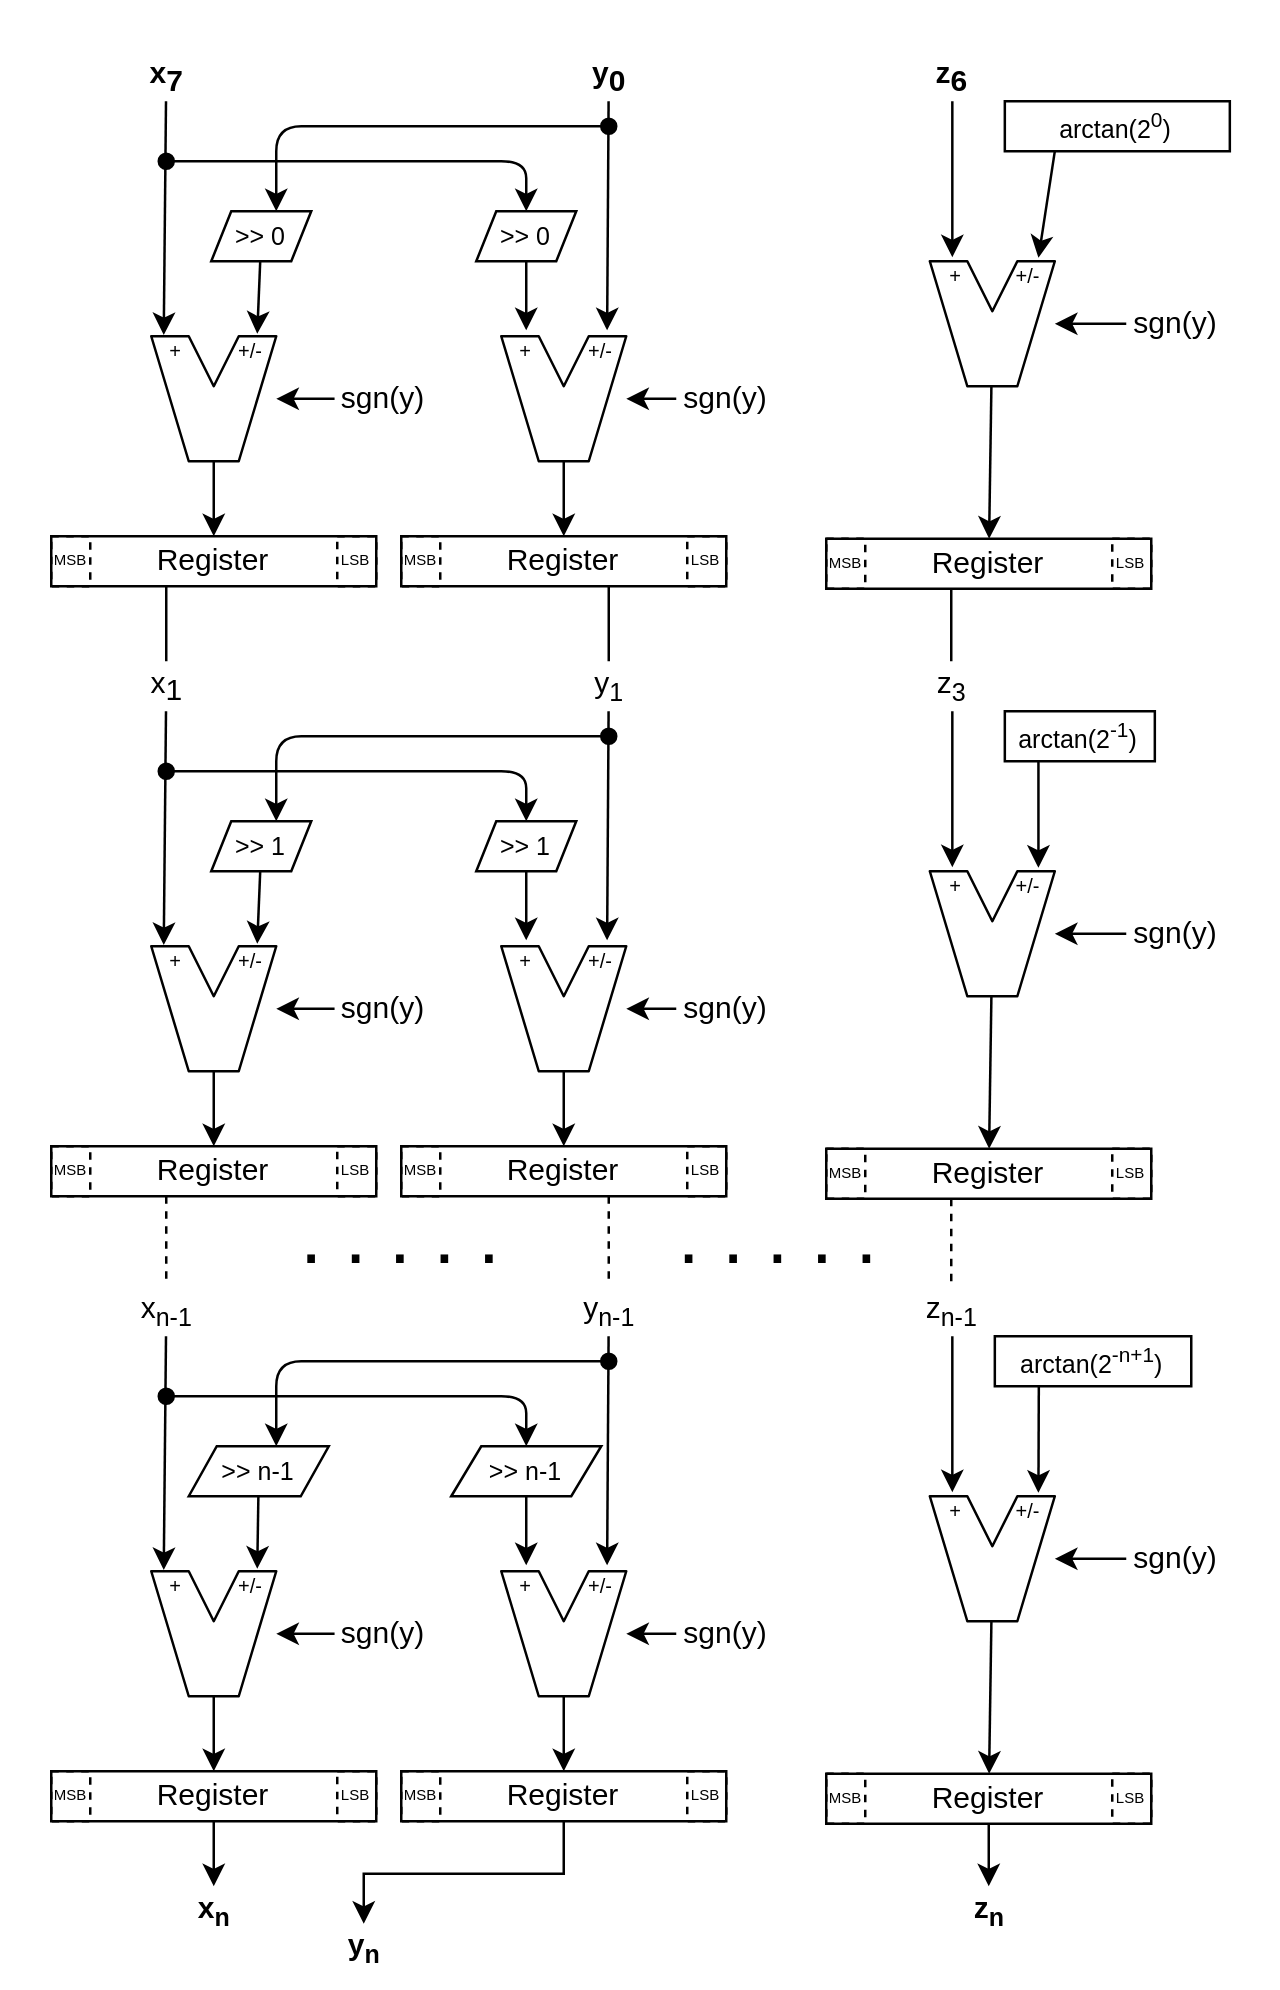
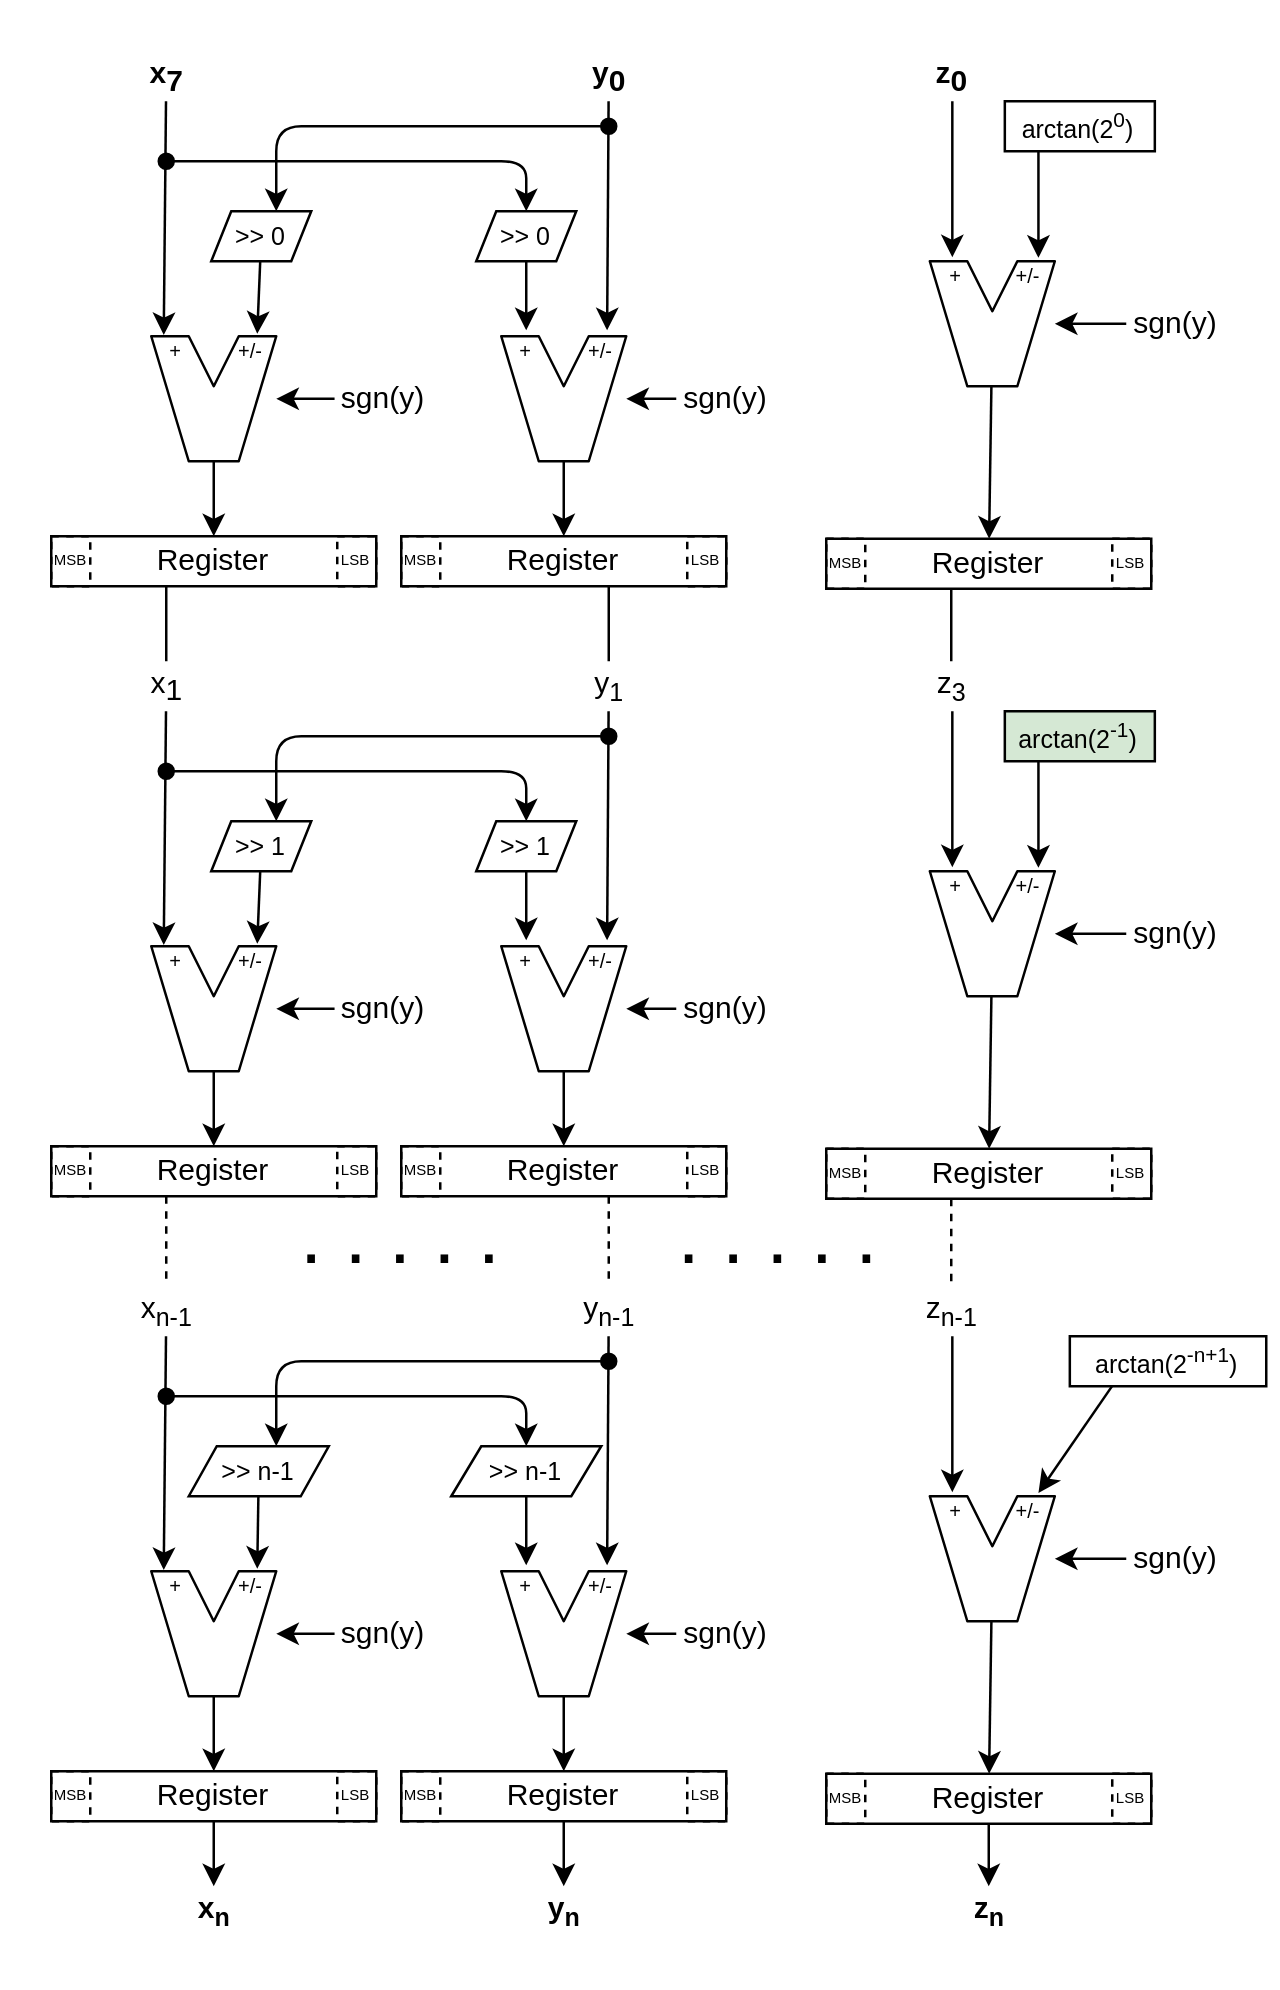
(953, 76) -> (953, 76)
(1117, 126) -> (1080, 126)
(1080, 736) -> (1080, 736)
(1093, 1361) -> (1168, 1361)
(364, 1949) -> (564, 1911)
